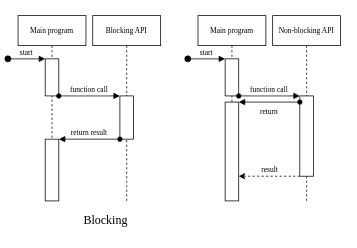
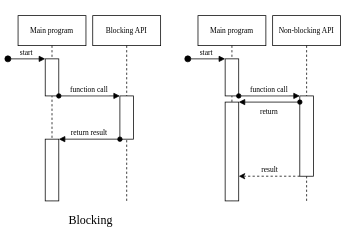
(105, 219) -> (90, 219)
